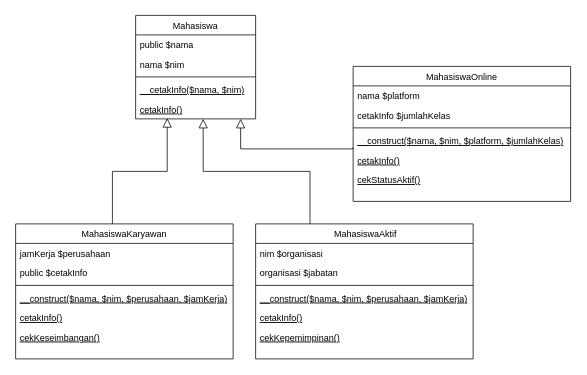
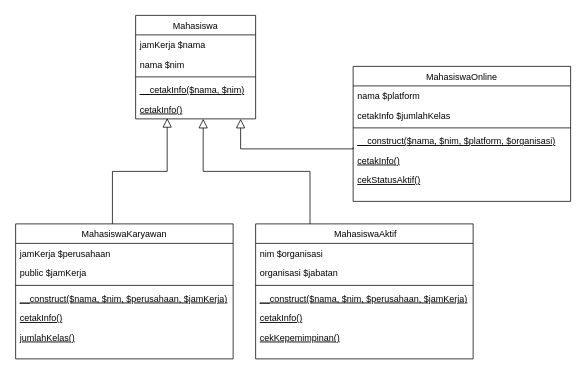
(166, 45) -> (174, 45)
(469, 141) -> (466, 141)
(59, 273) -> (56, 273)
(61, 338) -> (50, 338)
